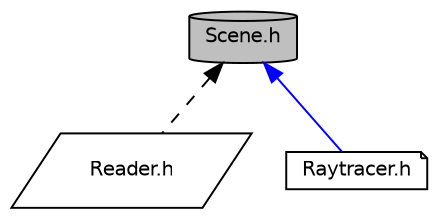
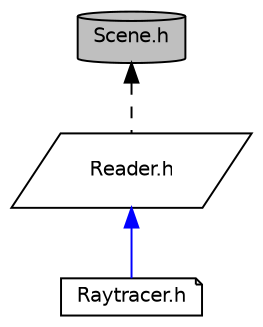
(310, 115) -> (132, 253)
